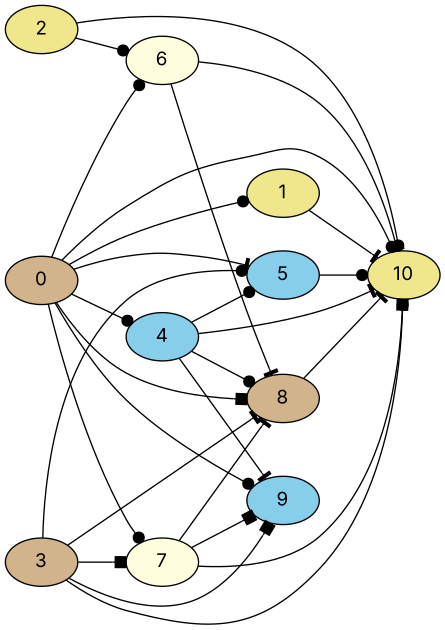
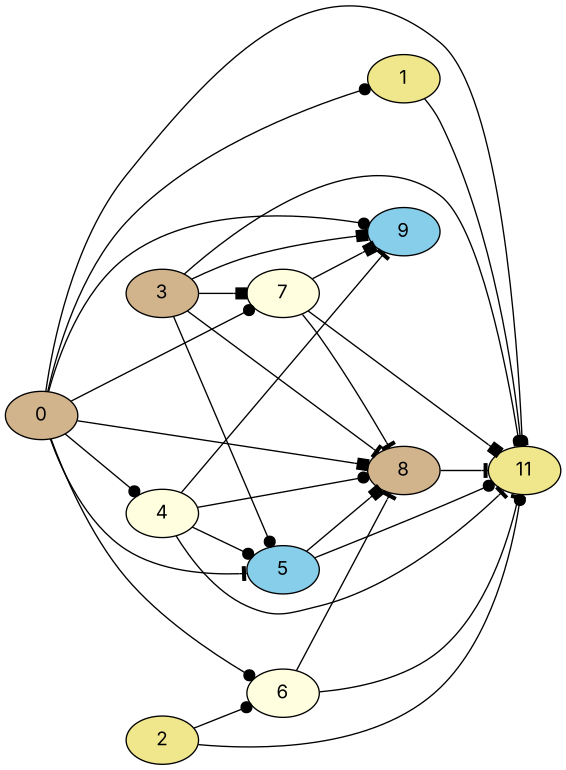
(404, 275) -> (525, 470)
(162, 337) -> (162, 513)
none -> (338, 525)
